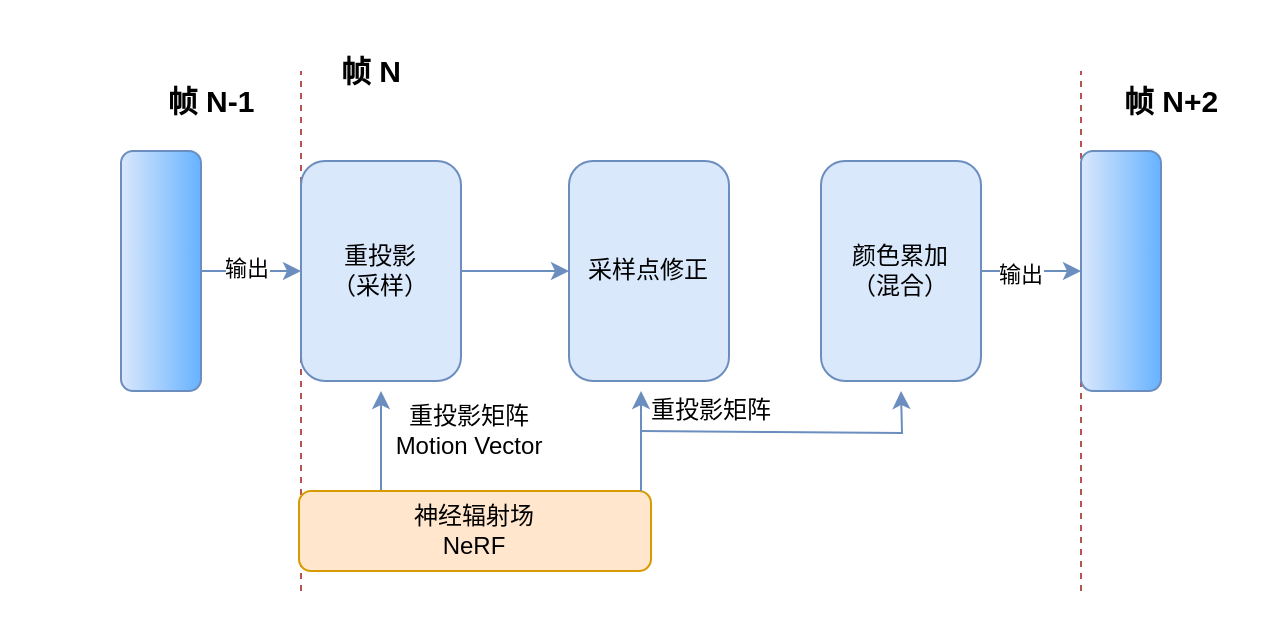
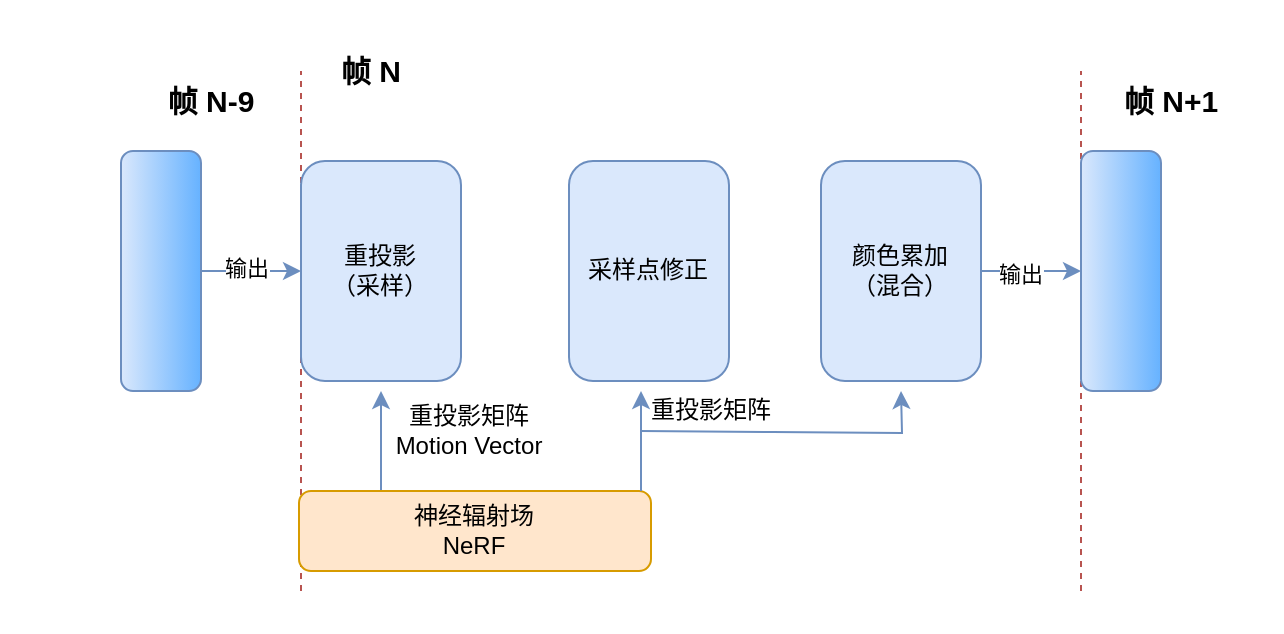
(212, 101) -> (212, 101)
(1172, 101) -> (1172, 101)
(508, 271) -> none
